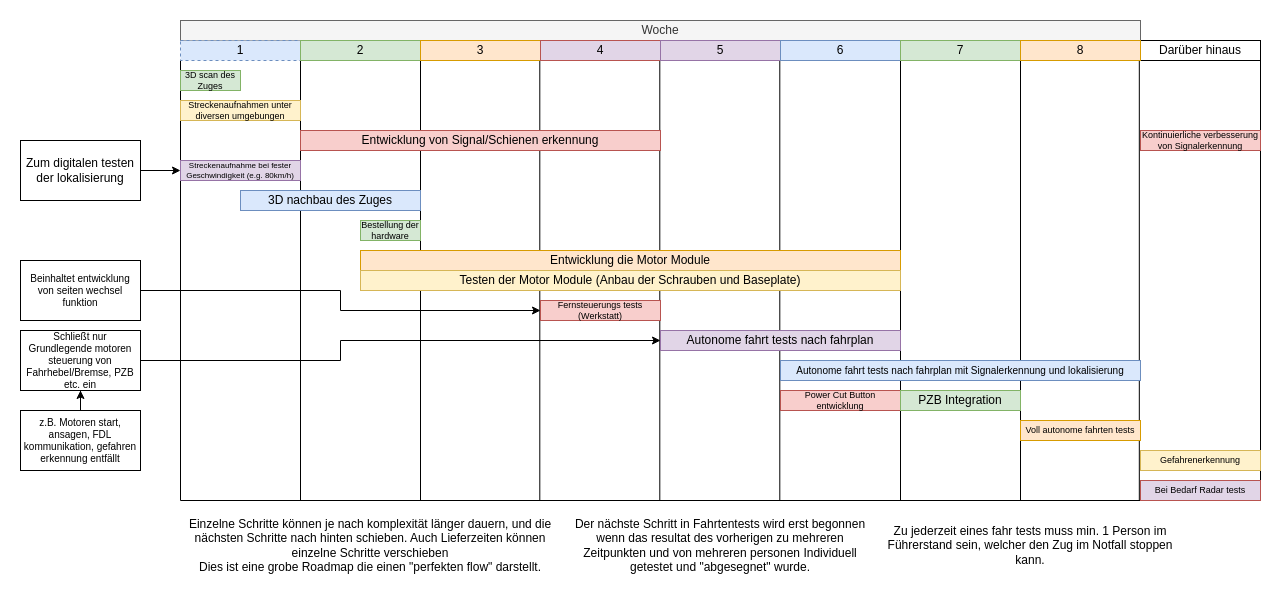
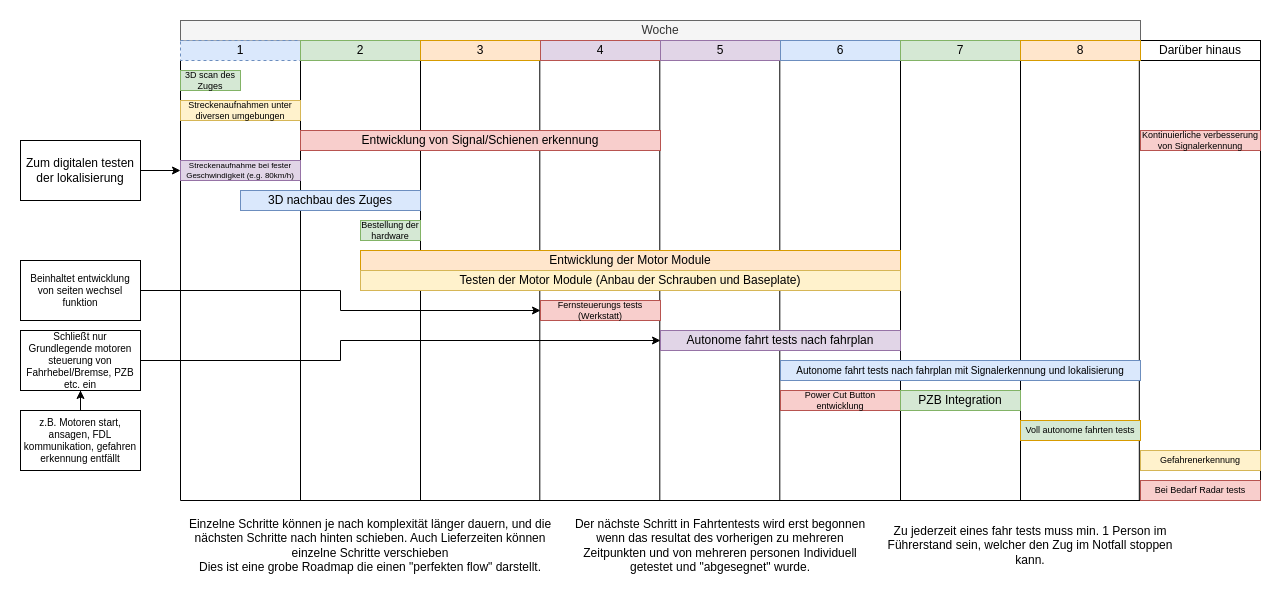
(631, 261) -> (631, 261)
(1081, 431) -> (1081, 431)
(1201, 491) -> (1201, 491)
